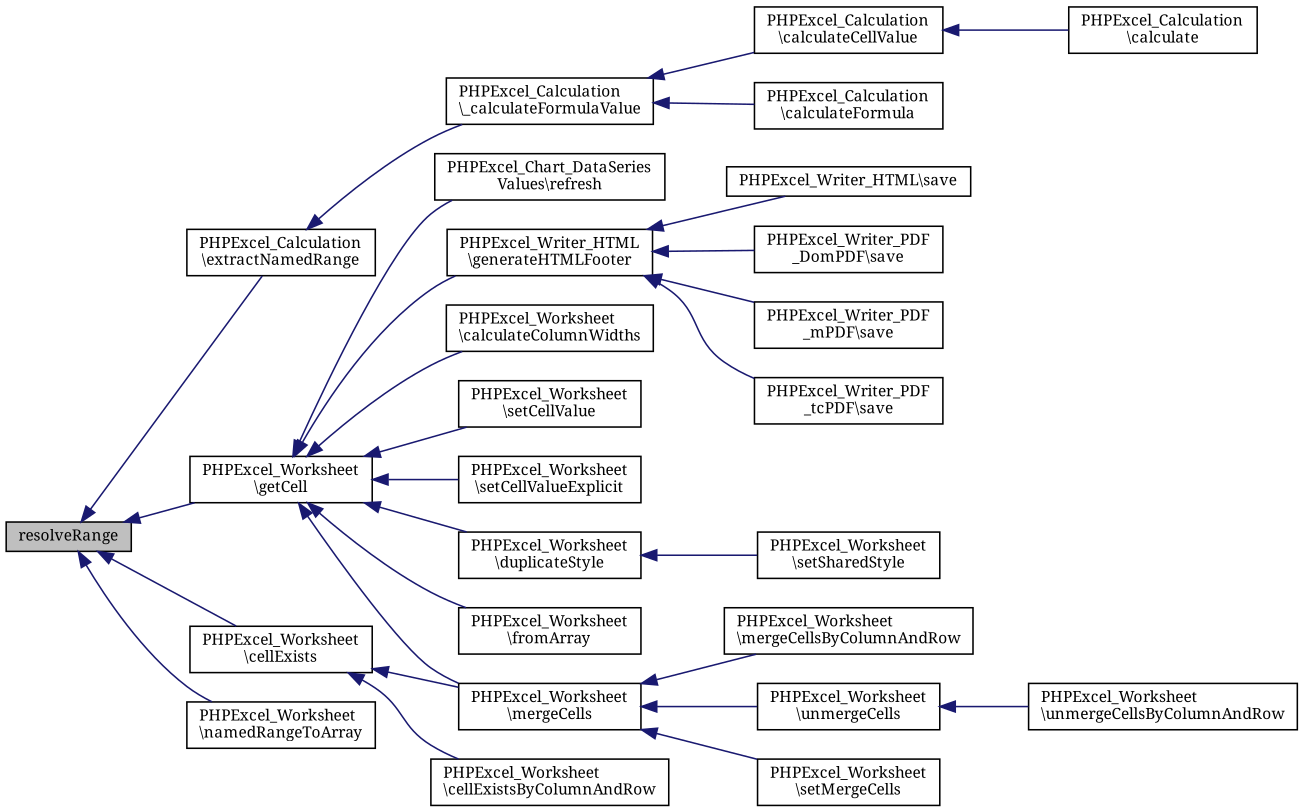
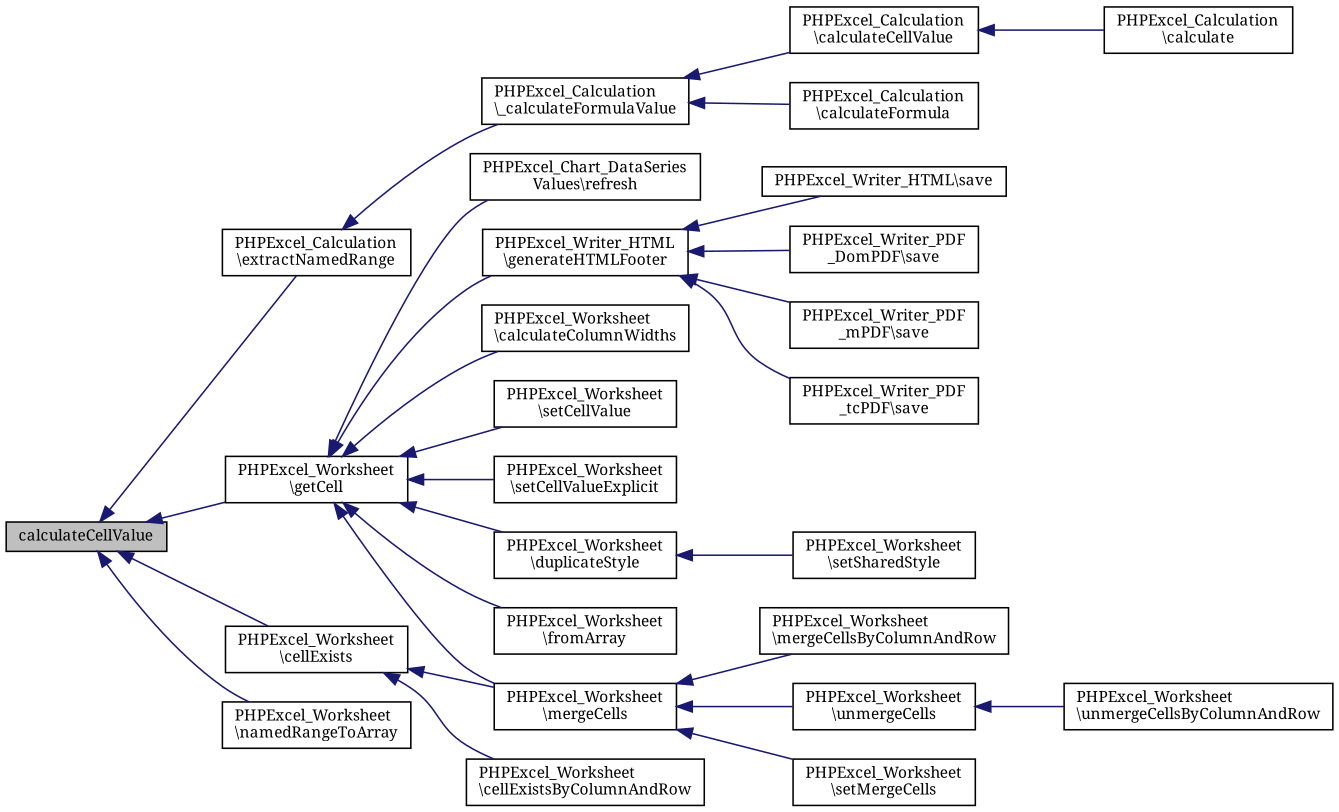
(69, 537) -> (86, 537)
